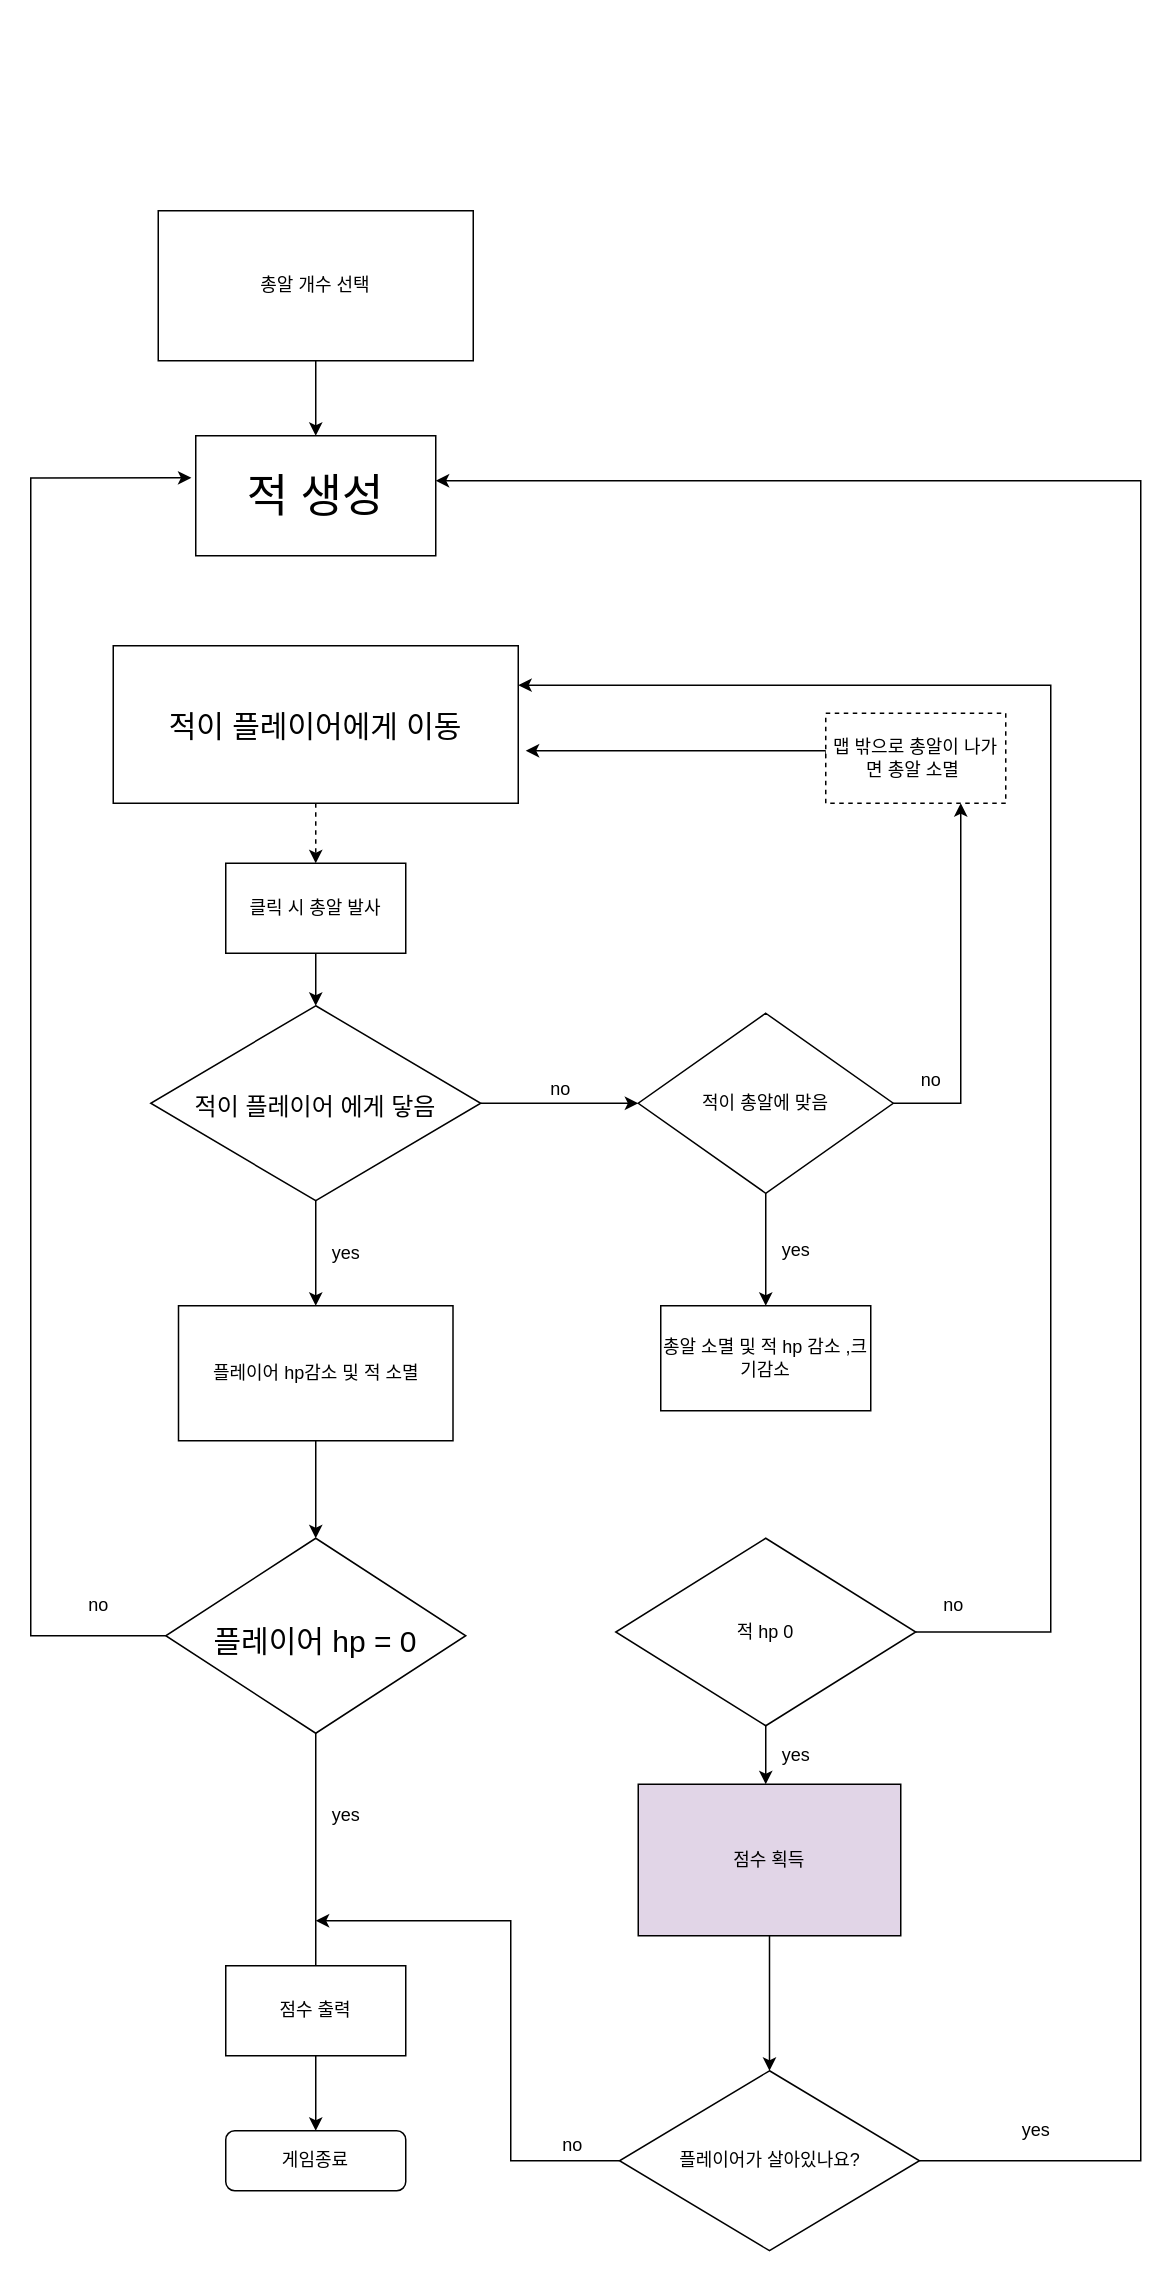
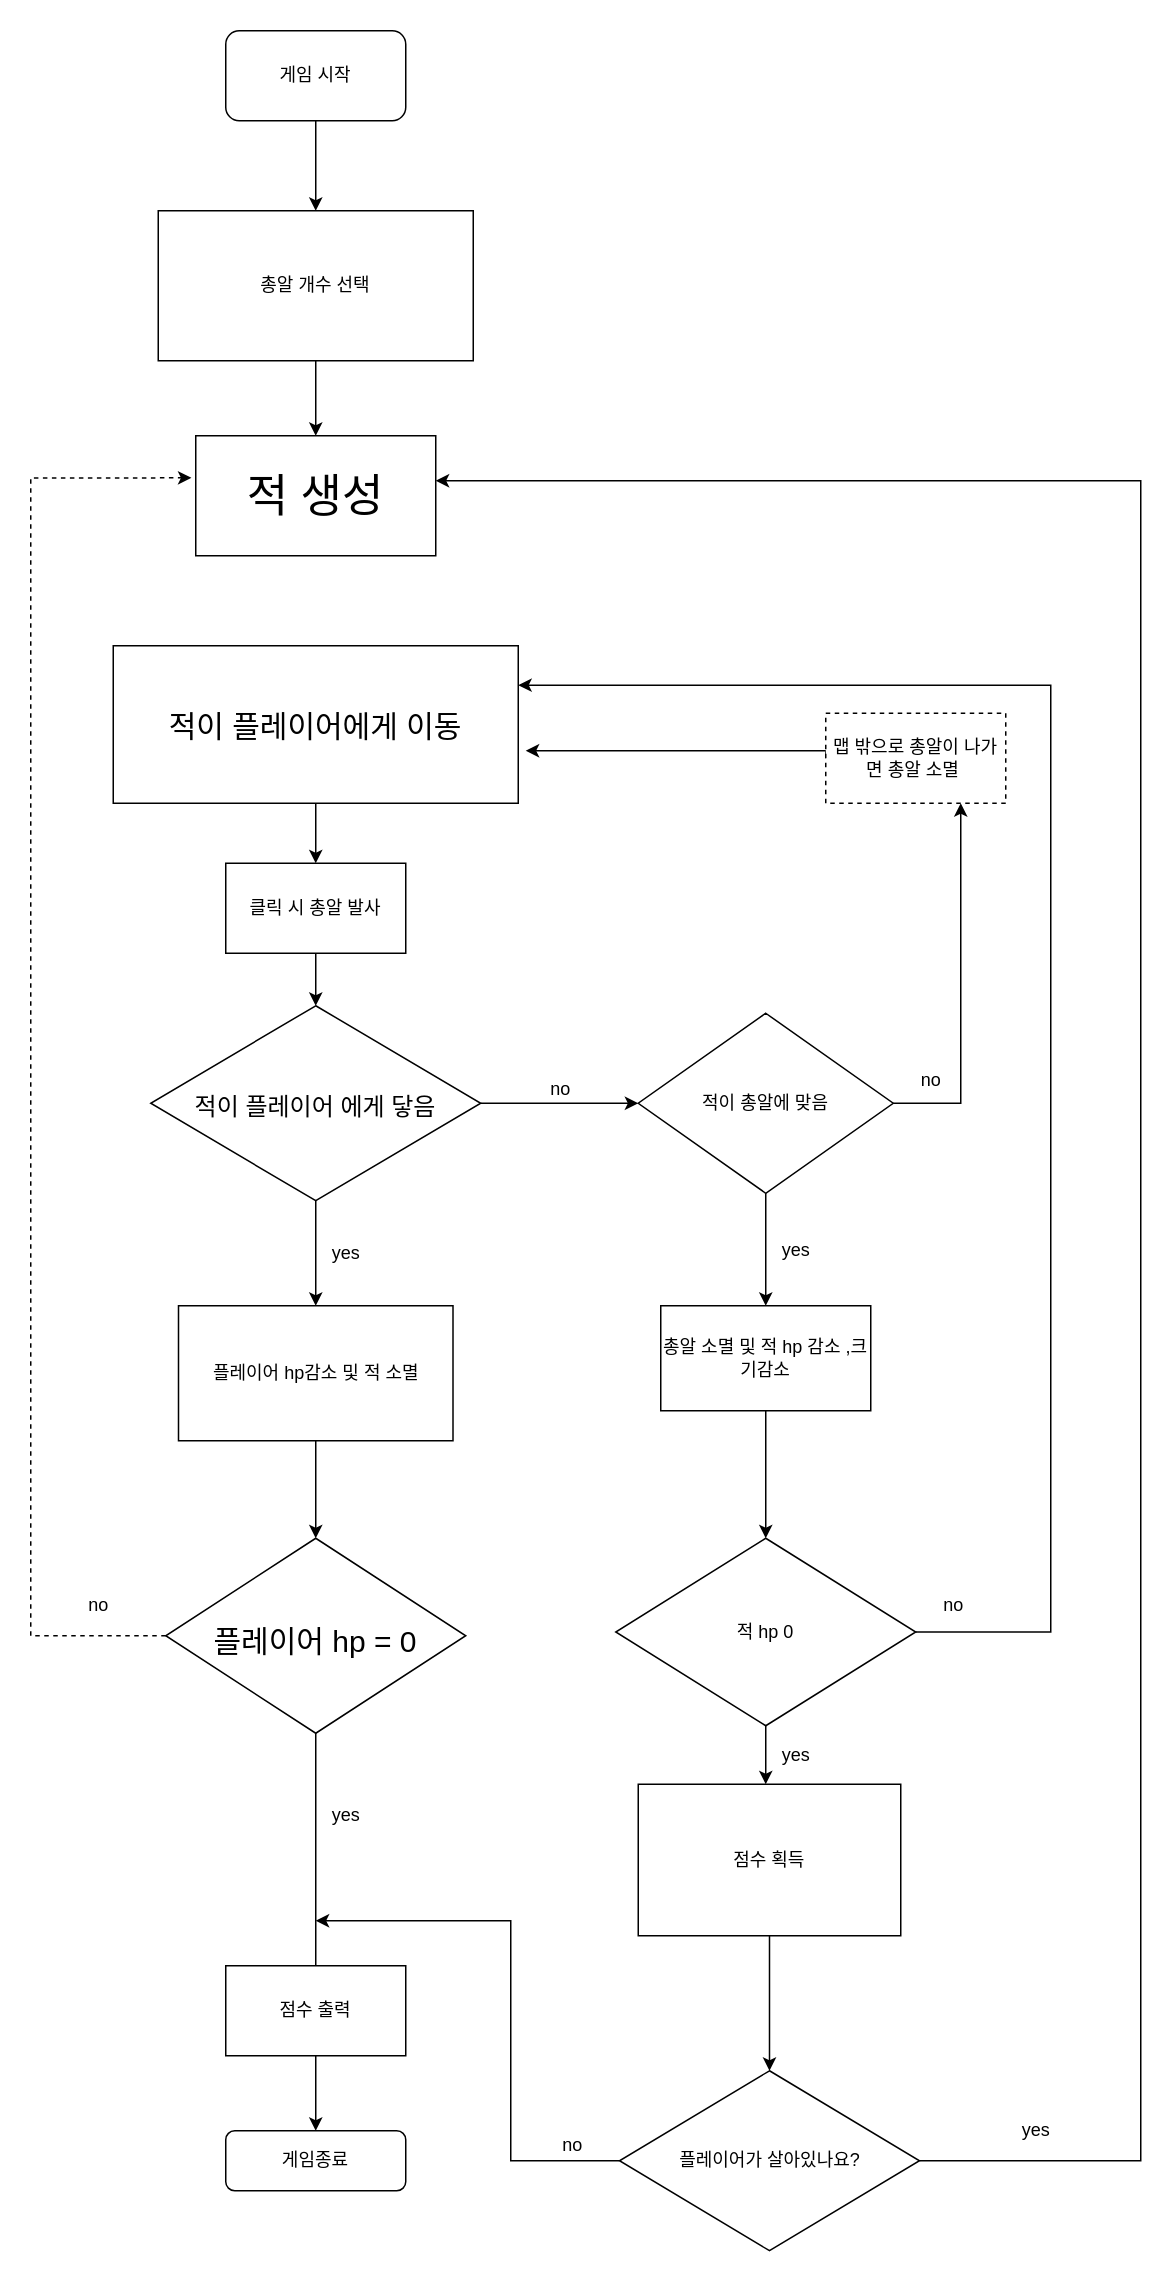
none -> (316, 76)
none -> (316, 161)
(316, 827) -> (316, 827)
(31, 1049) -> (31, 1049)
none -> (766, 1469)
(770, 1860) -> (770, 1860)
